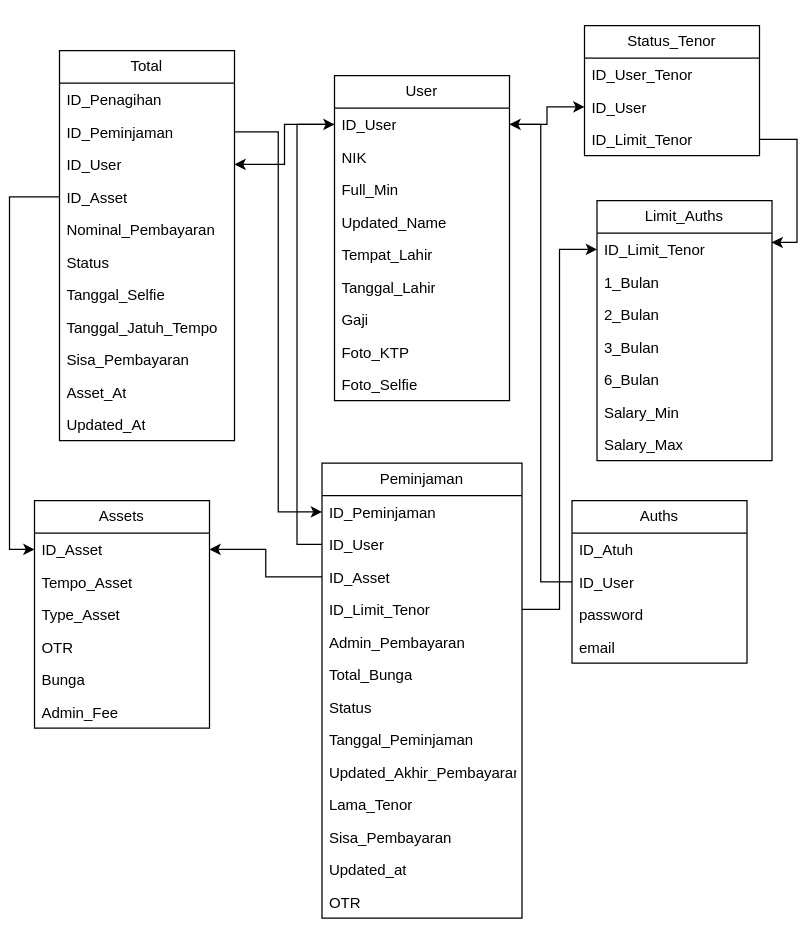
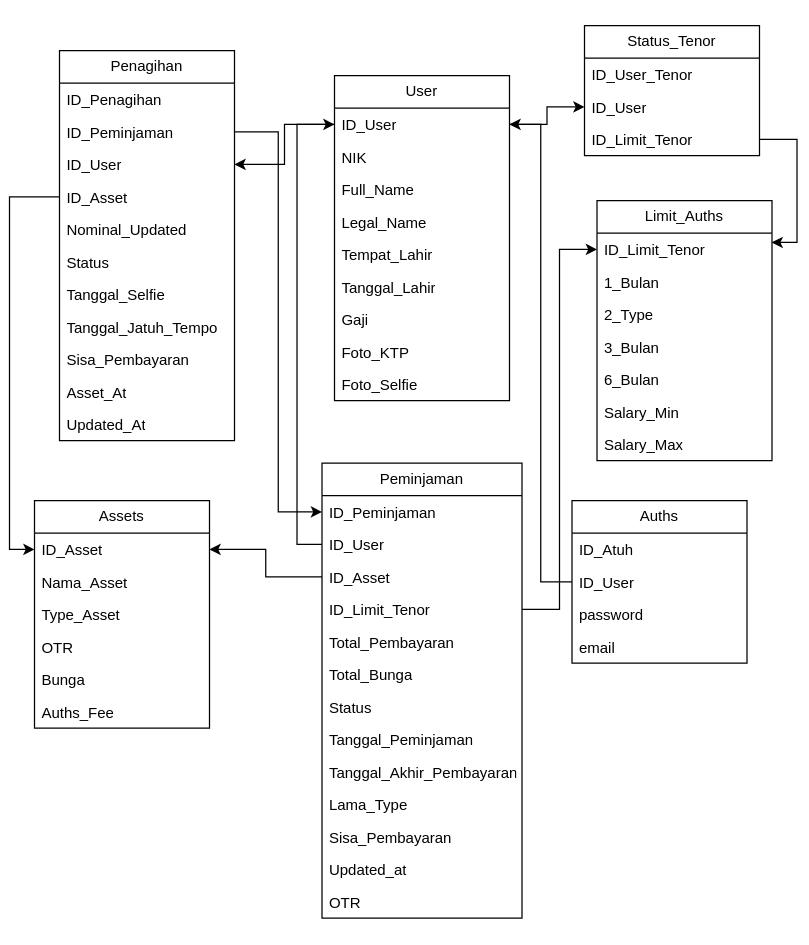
(147, 67) -> (147, 67)
(370, 191) -> (376, 191)
(392, 223) -> (382, 223)
(139, 231) -> (126, 231)
(632, 316) -> (630, 316)
(88, 583) -> (84, 583)
(395, 643) -> (395, 643)
(78, 713) -> (80, 713)
(423, 782) -> (423, 782)
(371, 806) -> (367, 806)
